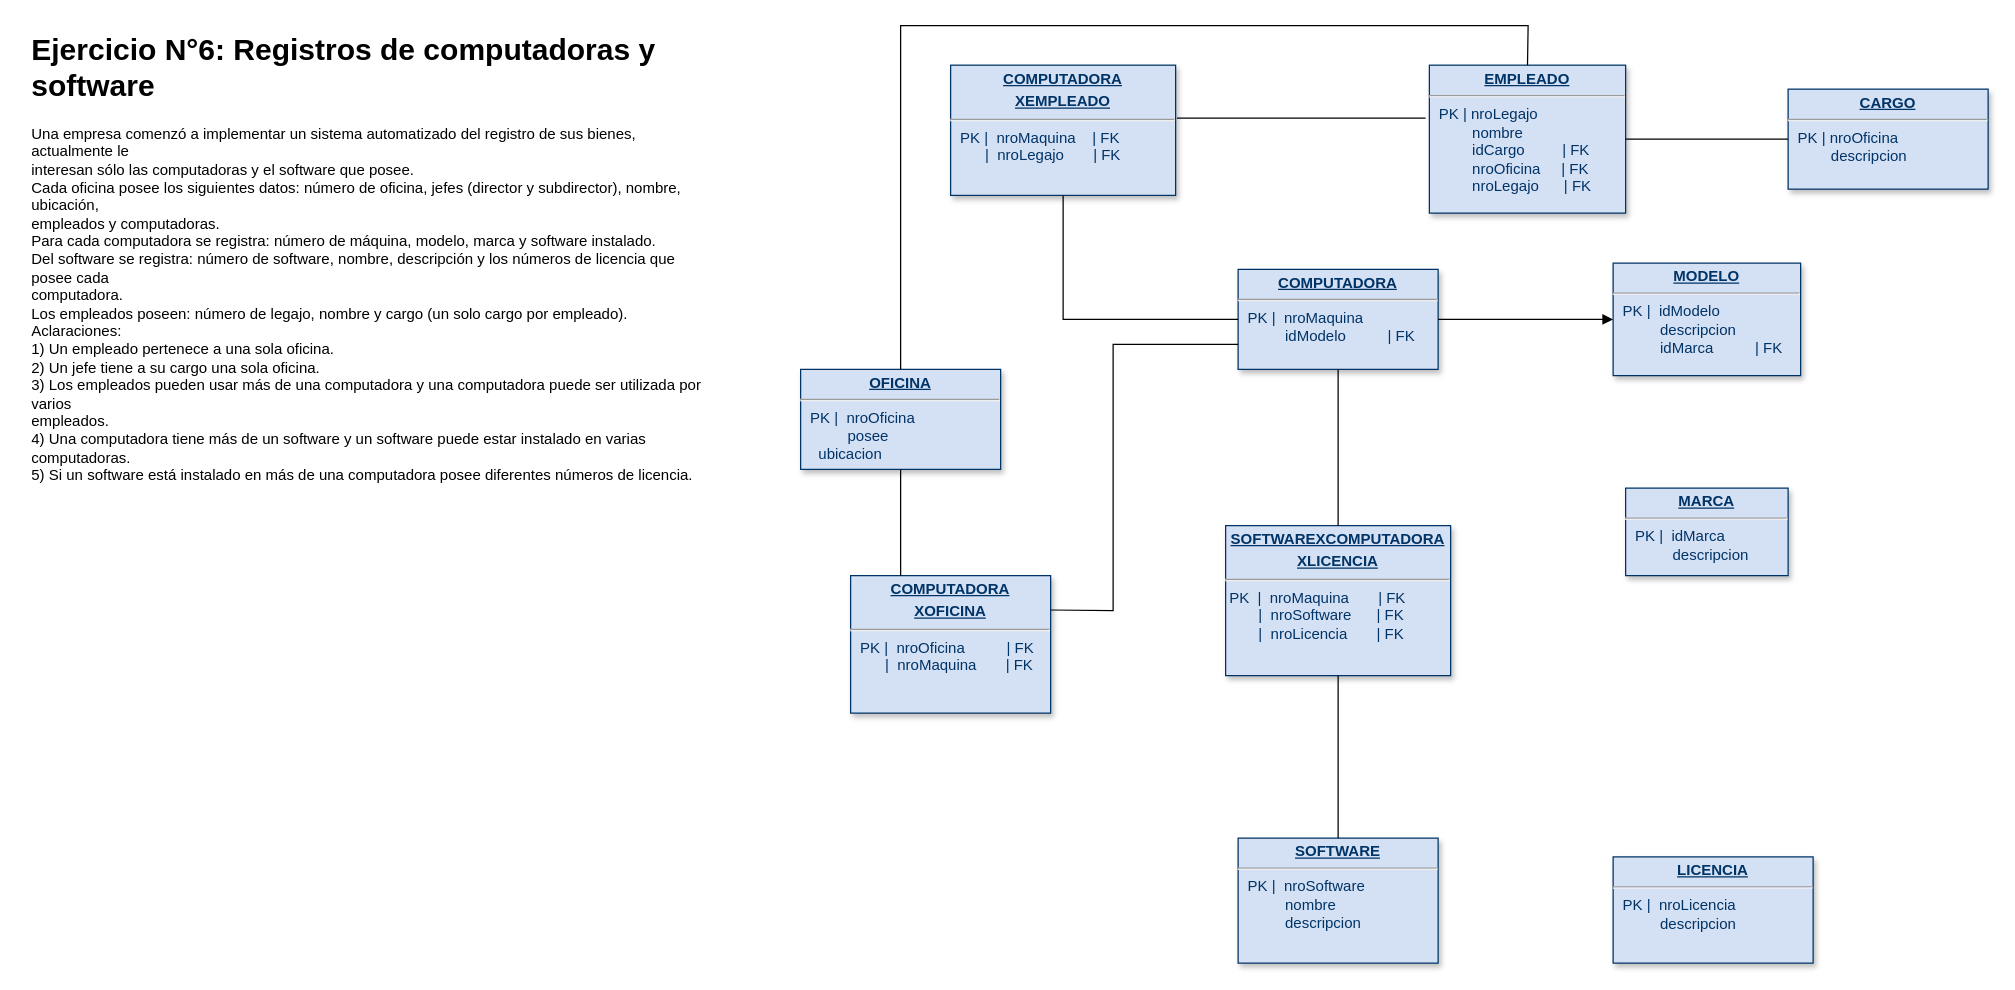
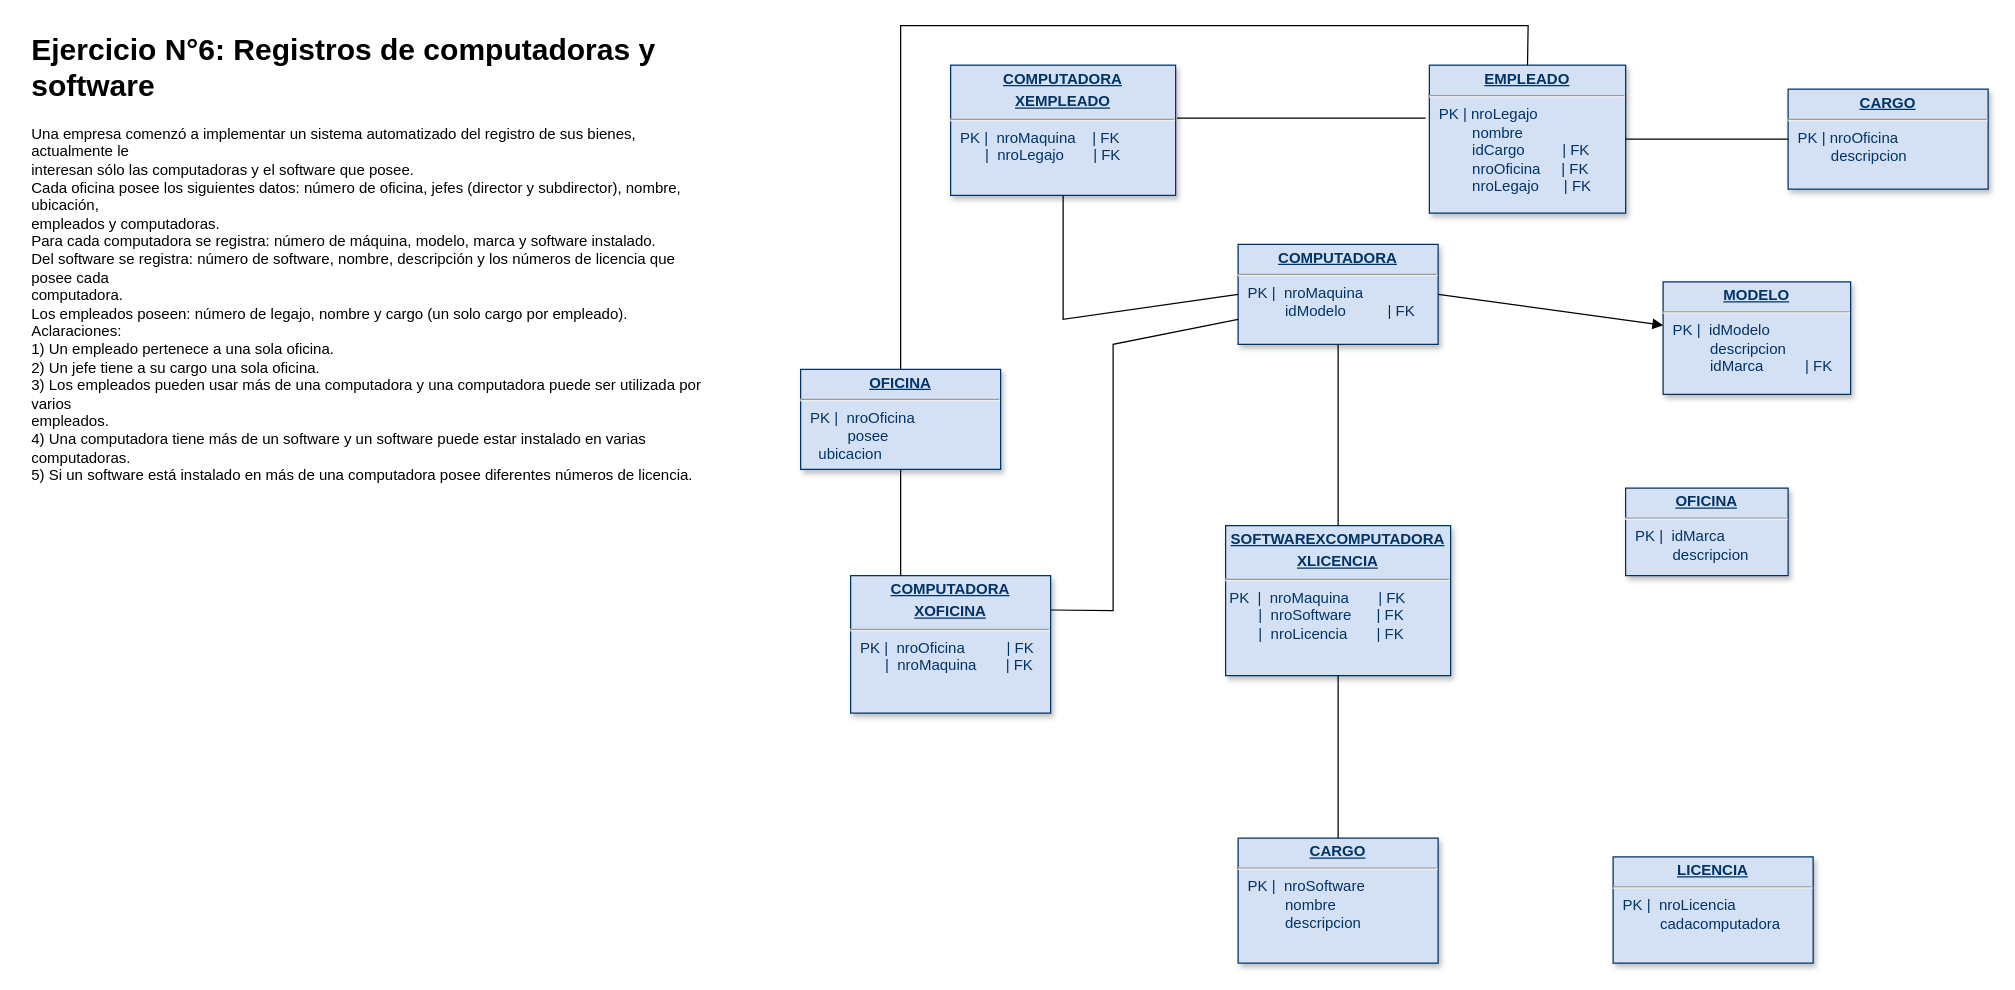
(1338, 319) -> (1338, 294)
(1707, 319) -> (1757, 338)
(1672, 515) -> (1672, 515)
(1304, 874) -> (1304, 874)
(1675, 884) -> (1676, 884)
